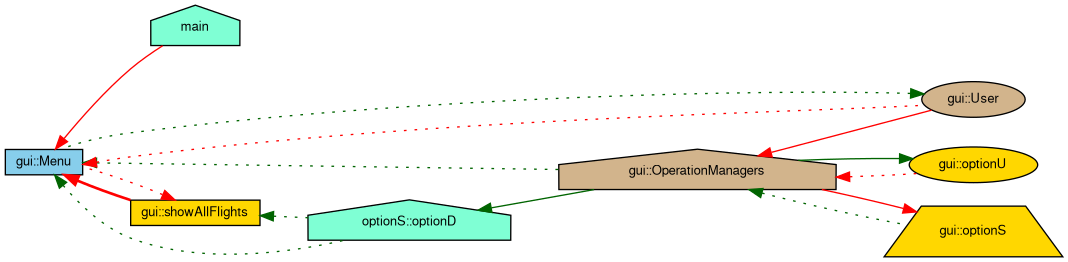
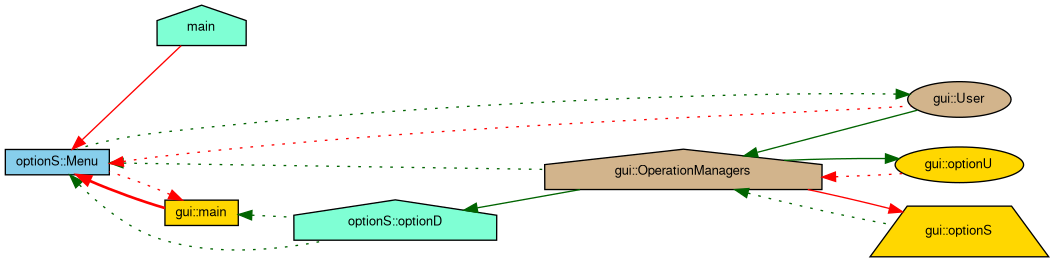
(851, 131) -> (837, 131)
(44, 162) -> (57, 162)
(195, 213) -> (202, 213)
